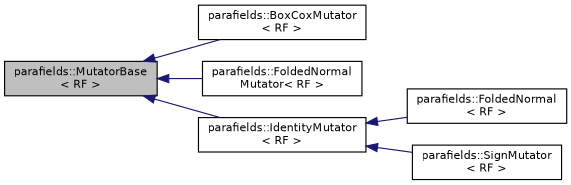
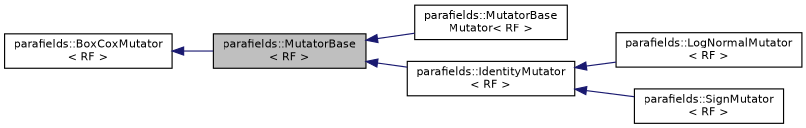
(187, 49) -> (198, 51)
(282, 79) -> (491, 22)
(487, 106) -> (709, 50)
